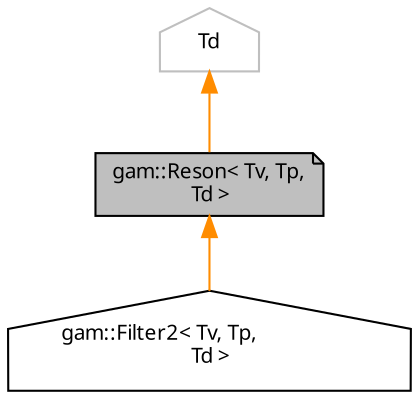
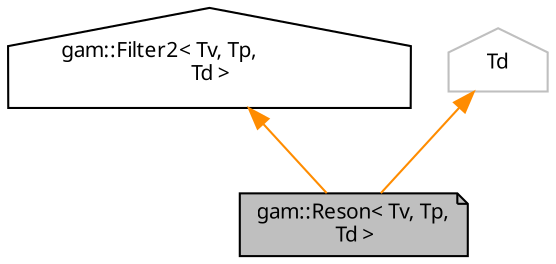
(209, 264) -> (295, 159)
